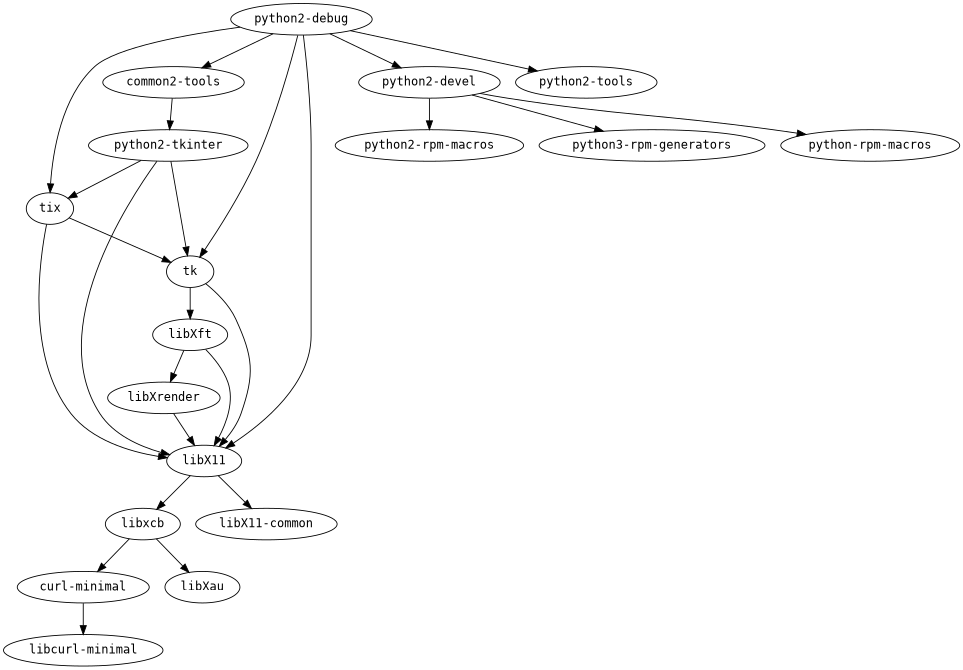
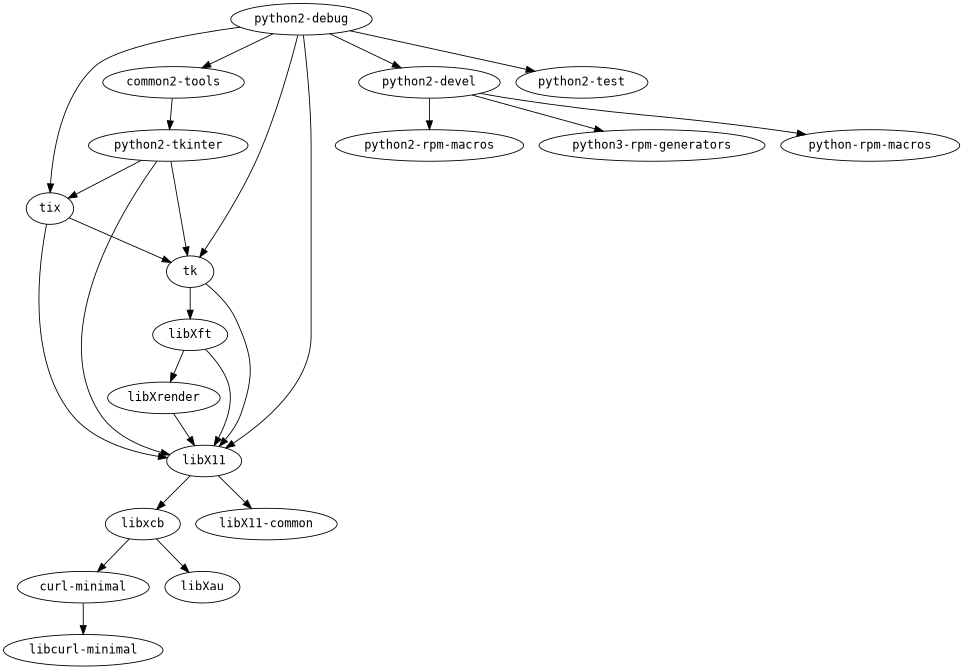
(586, 82) -> (582, 82)
